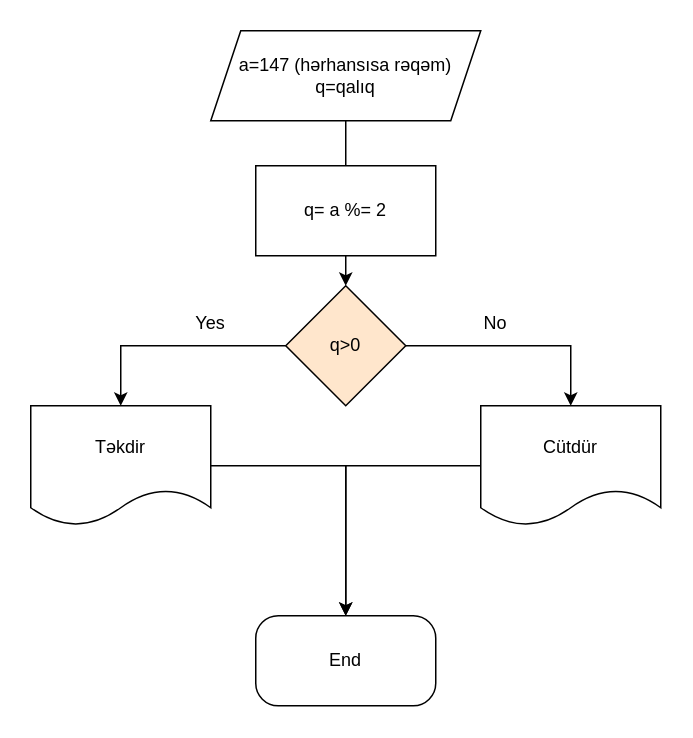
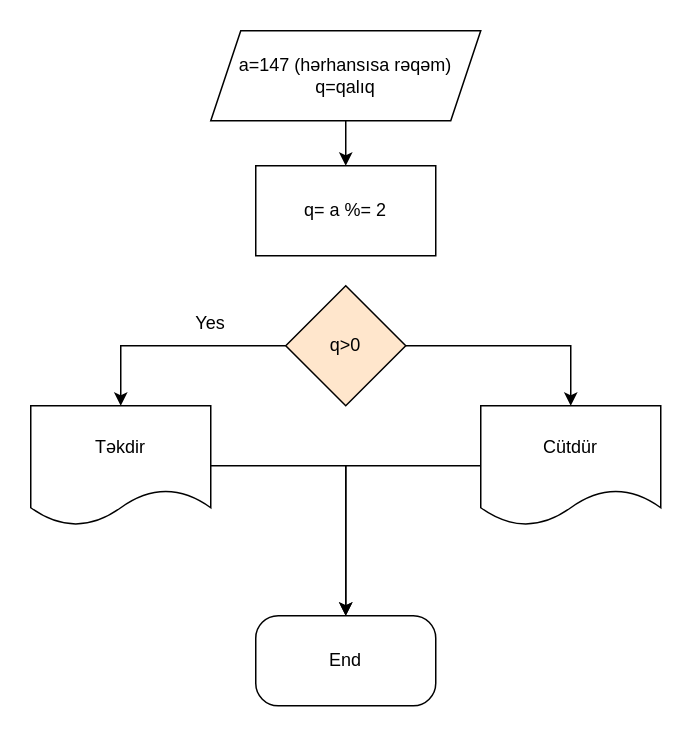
(346, 265) -> (346, 154)
(496, 323) -> none
